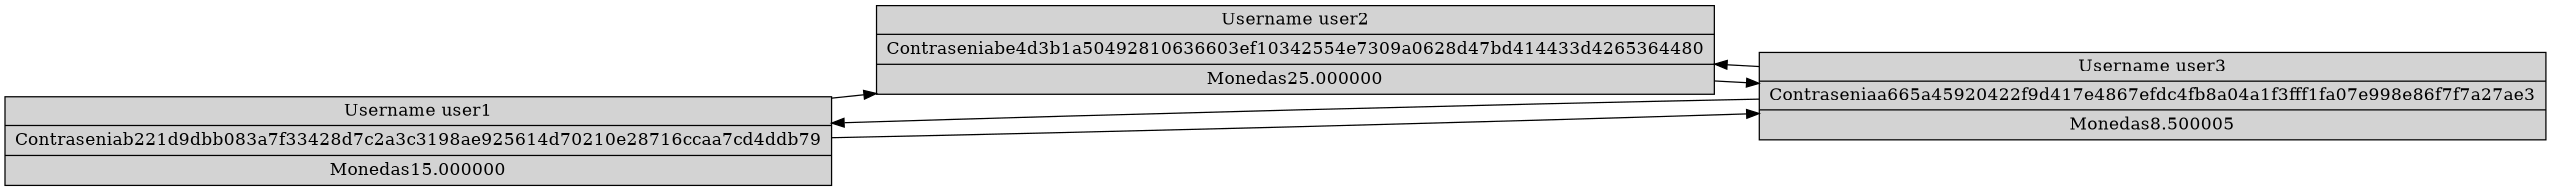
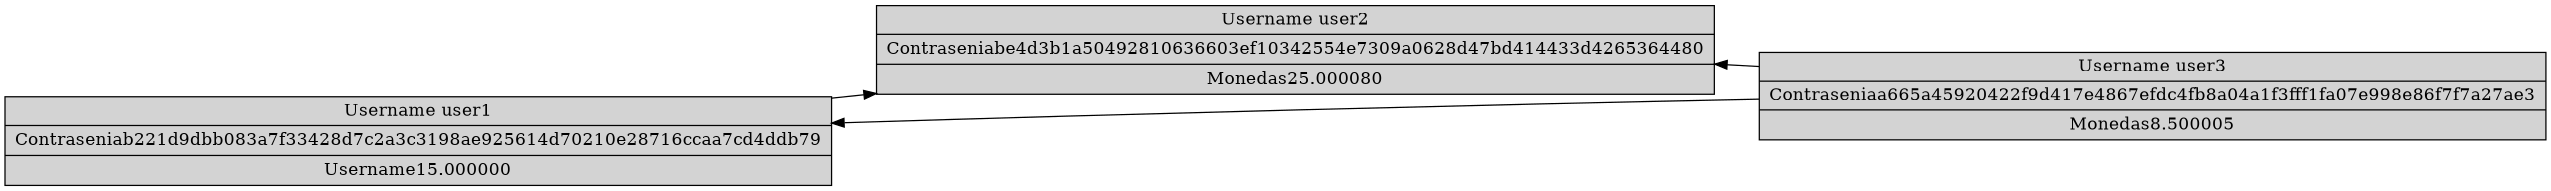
(1295, 79) -> (1295, 79)
(1731, 82) -> none
(1289, 127) -> none
(418, 170) -> (418, 170)
